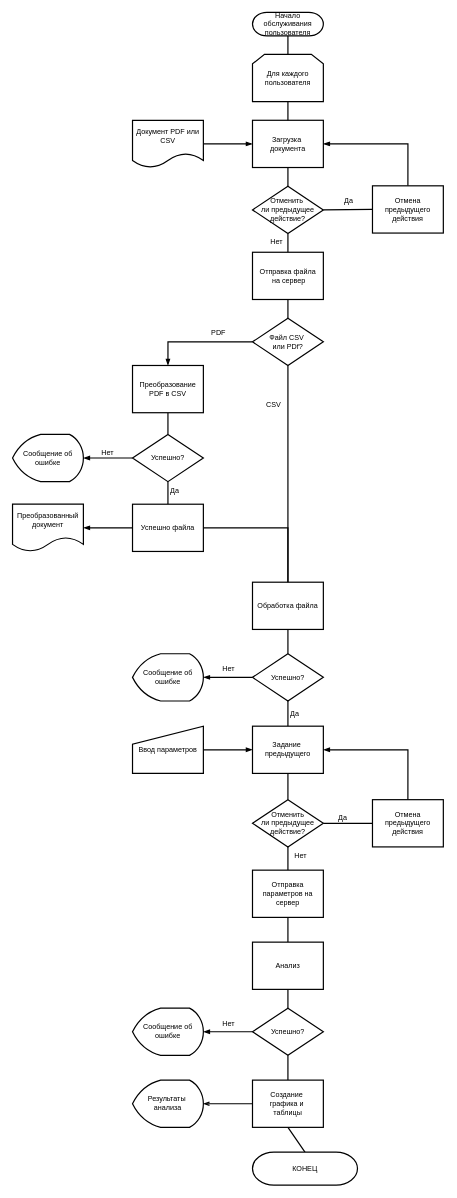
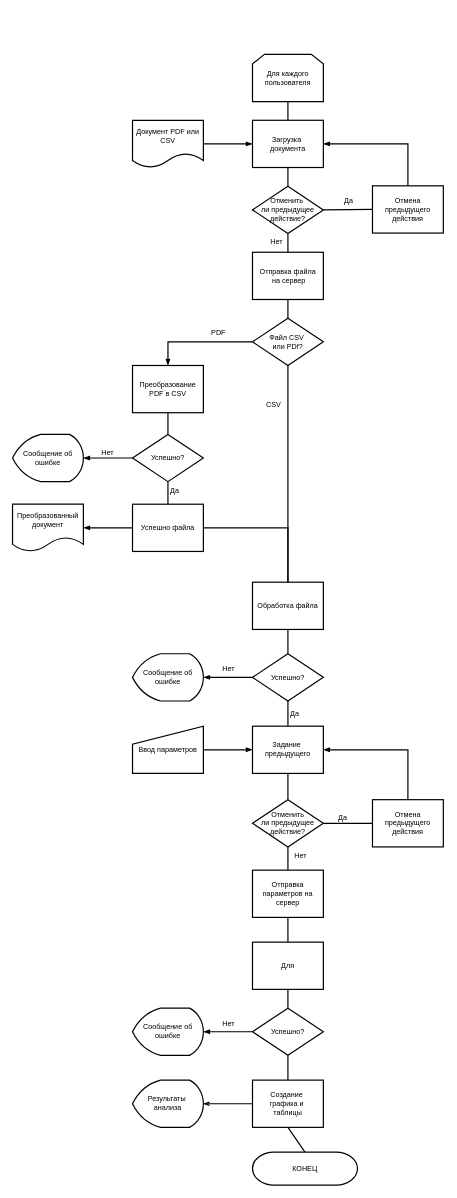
(288, 24) -> none
(288, 45) -> none
(288, 966) -> (288, 966)
